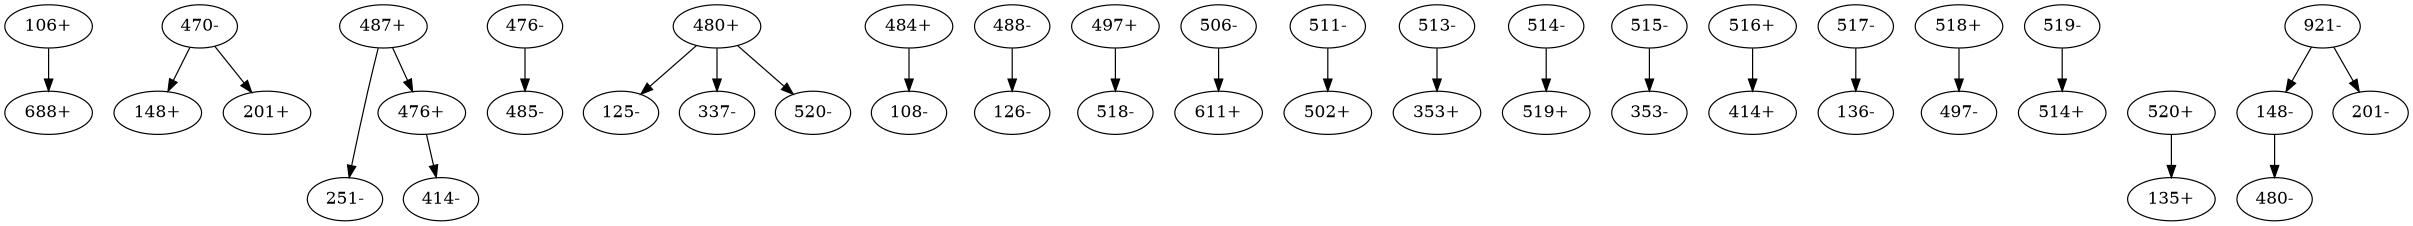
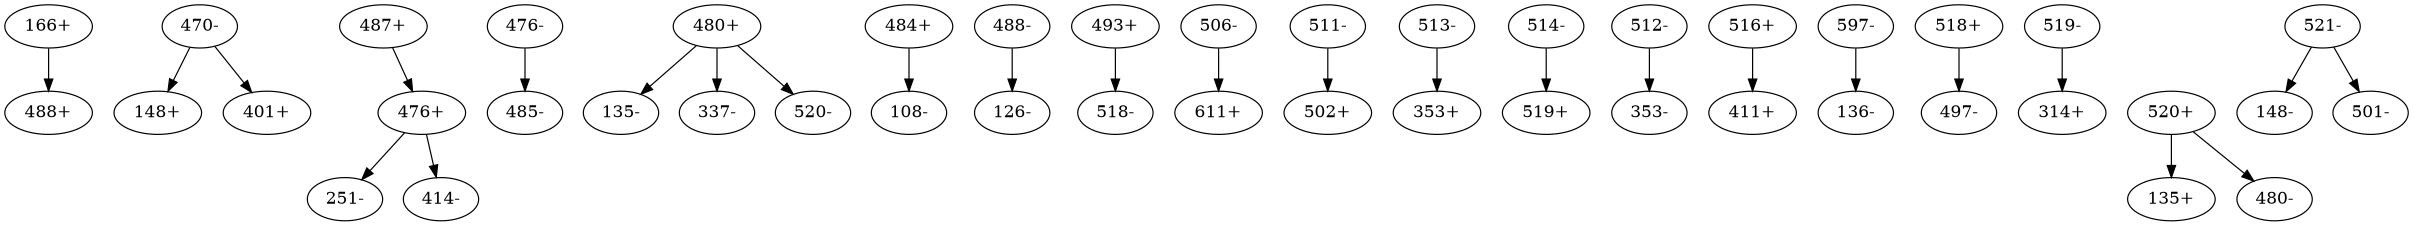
(49, 26) -> (49, 26)
(1115, 26) -> (1115, 26)
(1649, 26) -> (1649, 26)
(1856, 26) -> (1856, 26)
(2323, 26) -> (2323, 26)
(364, 107) -> (387, 152)
(49, 113) -> (49, 113)
(267, 113) -> (267, 113)
(621, 113) -> (621, 113)
(1753, 113) -> (1753, 113)
(2062, 113) -> (2062, 113)
(2371, 113) -> (2371, 113)
(2275, 150) -> (2219, 152)
